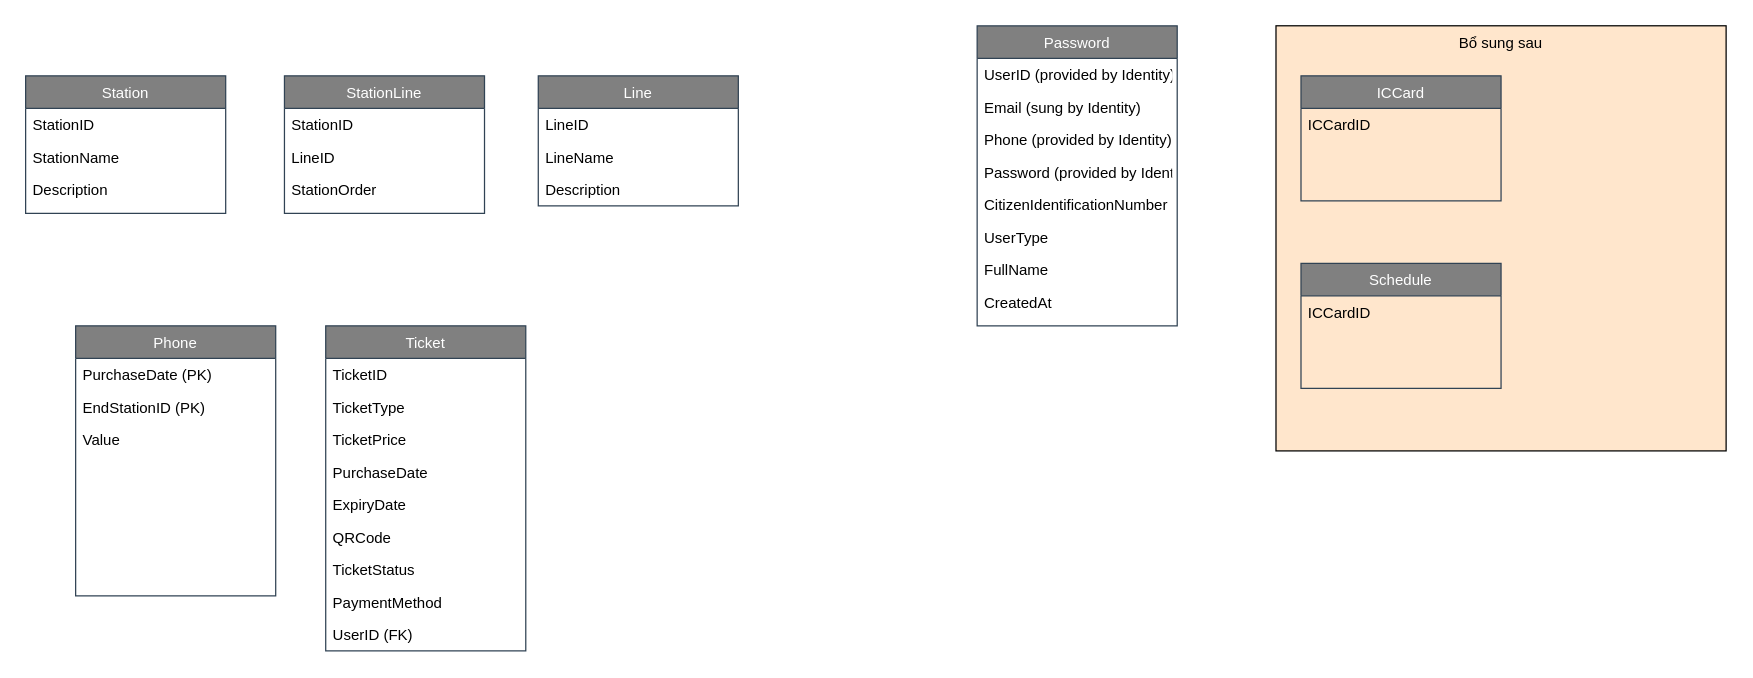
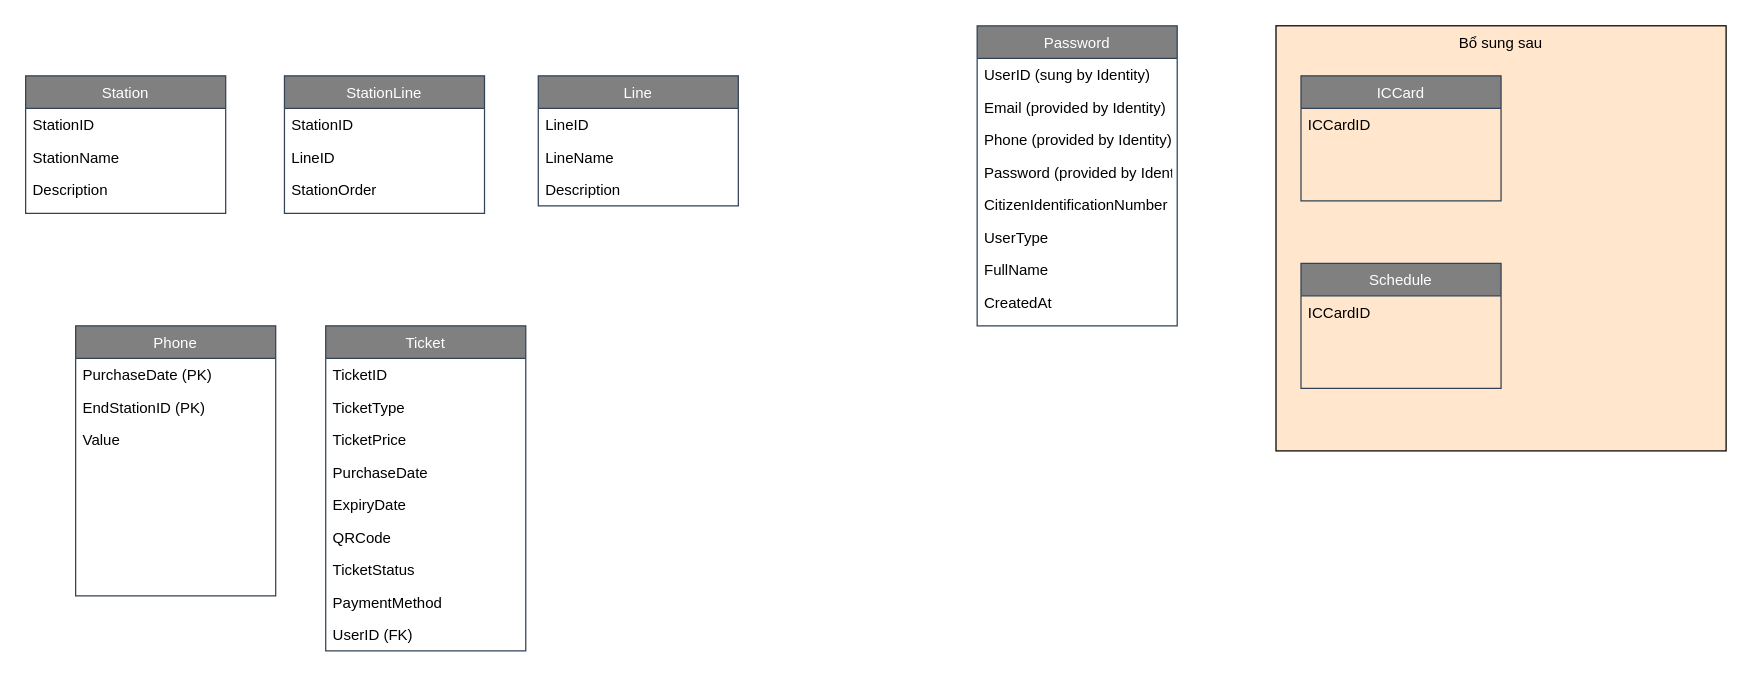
(1098, 75) -> (1083, 75)
(1075, 108) -> (1090, 108)
